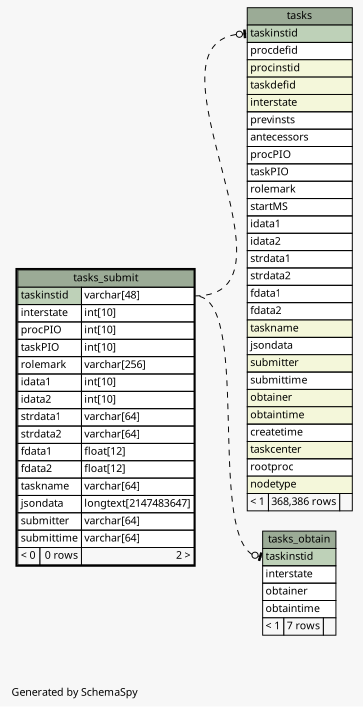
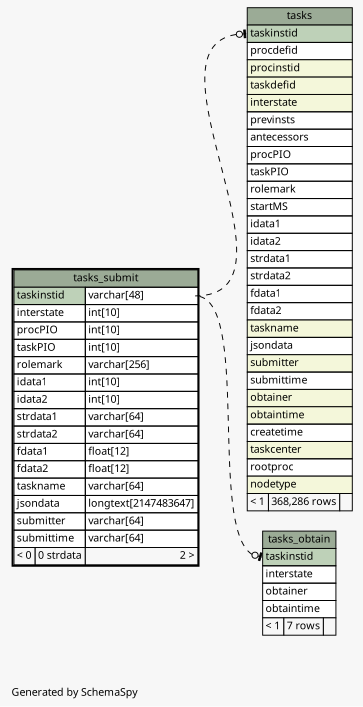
(304, 502) -> (304, 502)
(62, 556) -> (60, 556)
